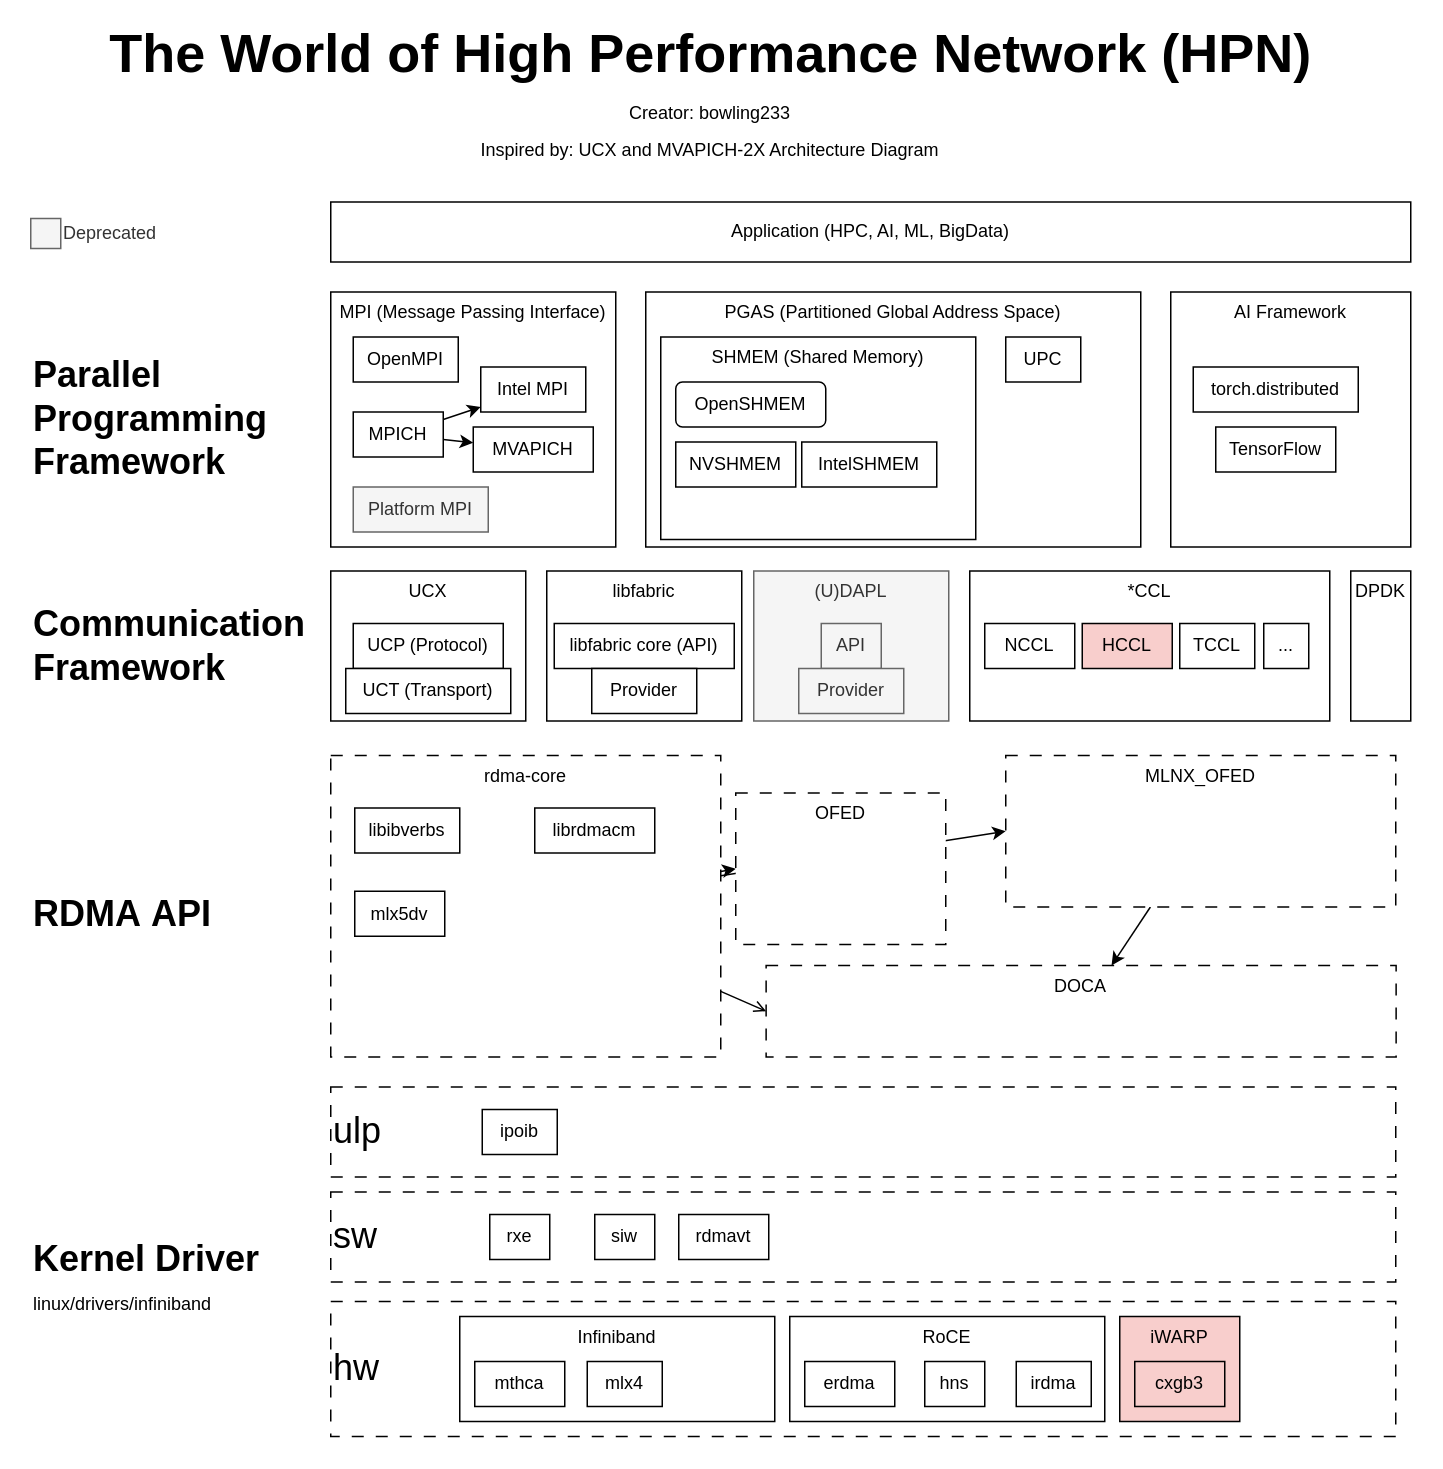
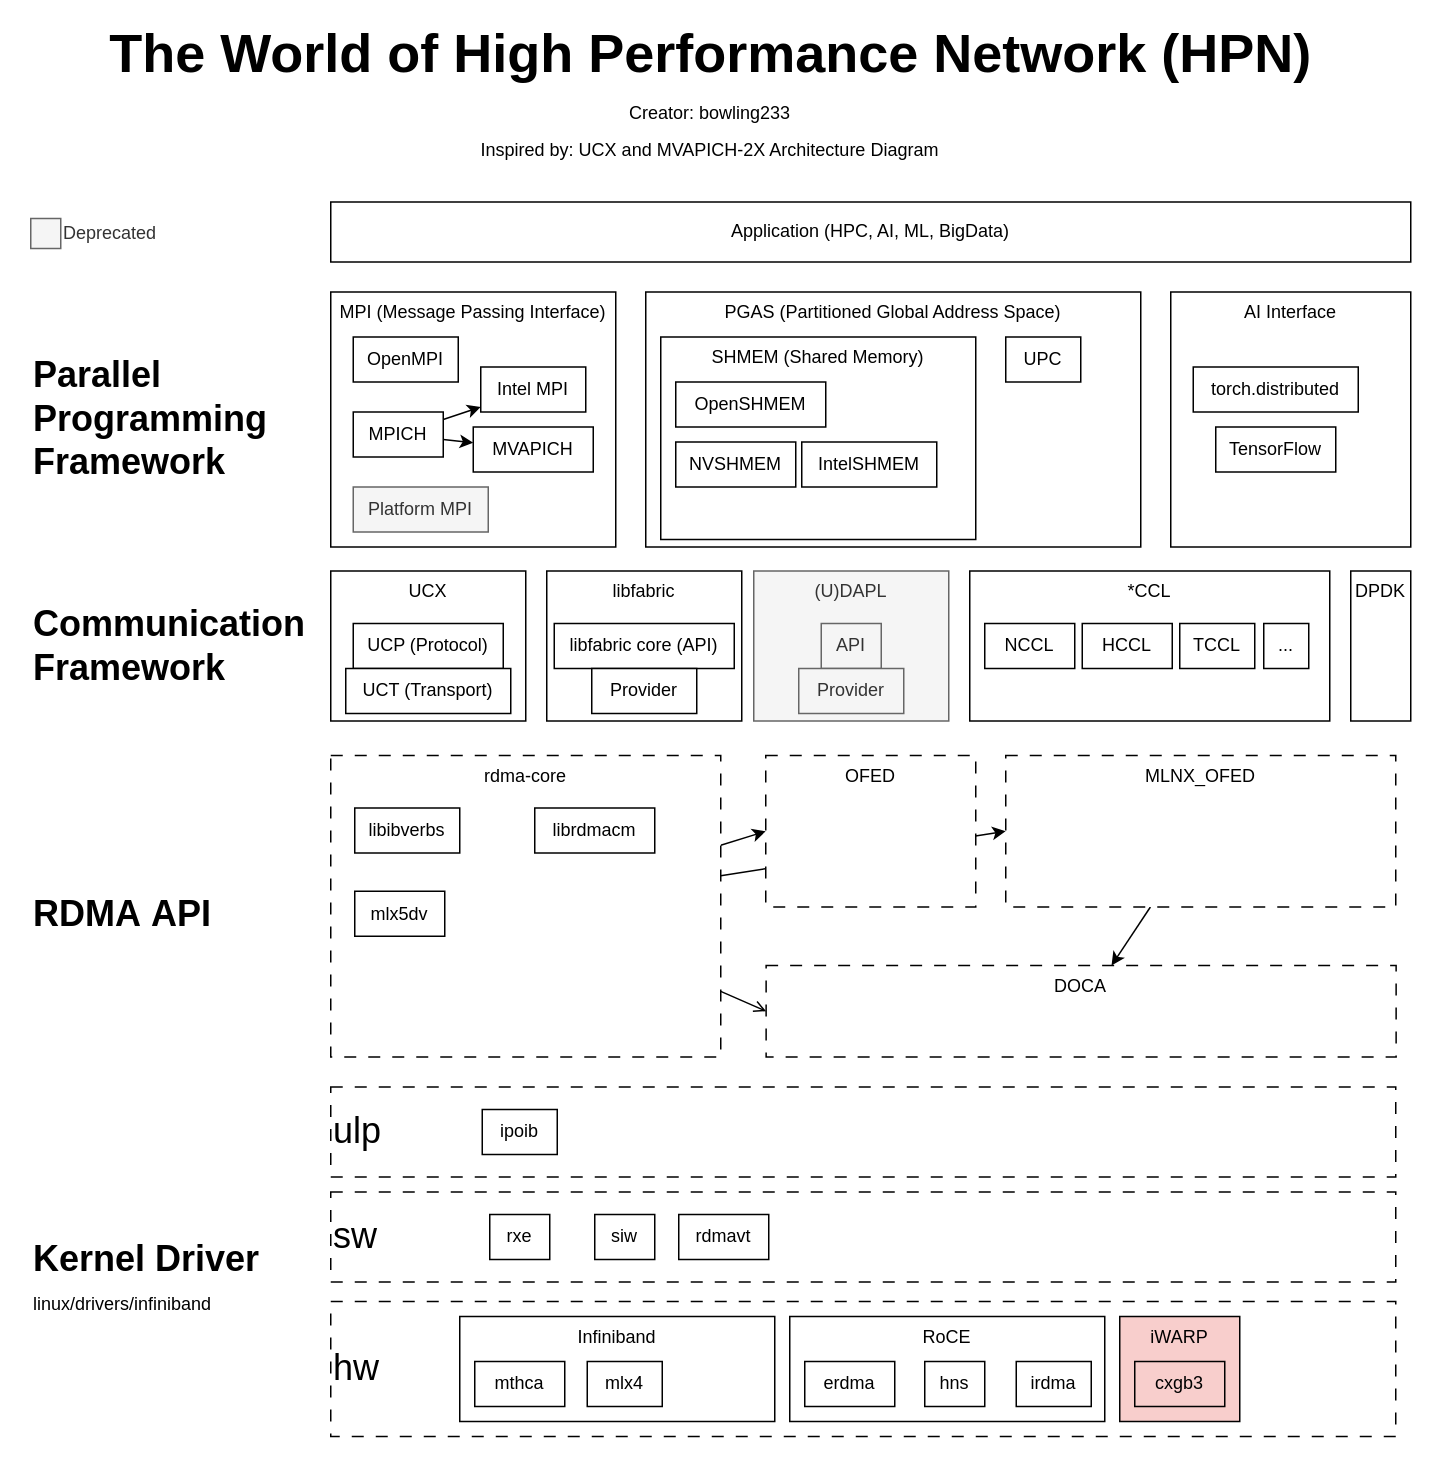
(1291, 313) -> (1291, 313)
(751, 404) -> (751, 404)
(1127, 646) -> (1127, 646)
(841, 869) -> (871, 831)
